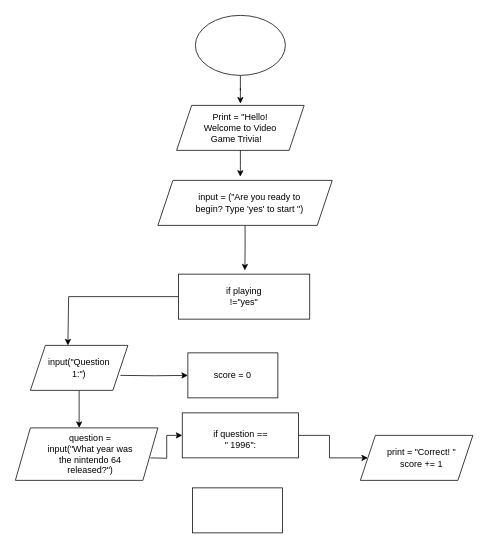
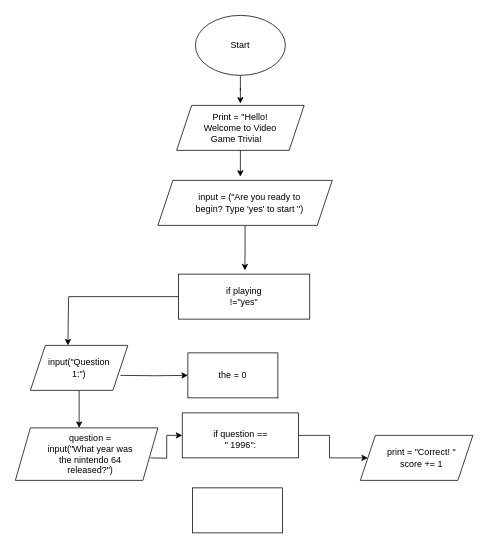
none -> (240, 45)
(233, 375) -> (233, 375)
